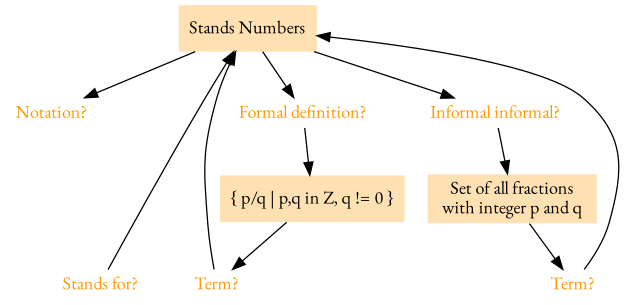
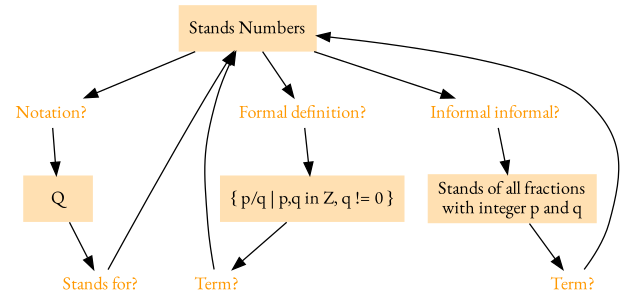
none -> (58, 199)
(512, 199) -> (512, 199)
